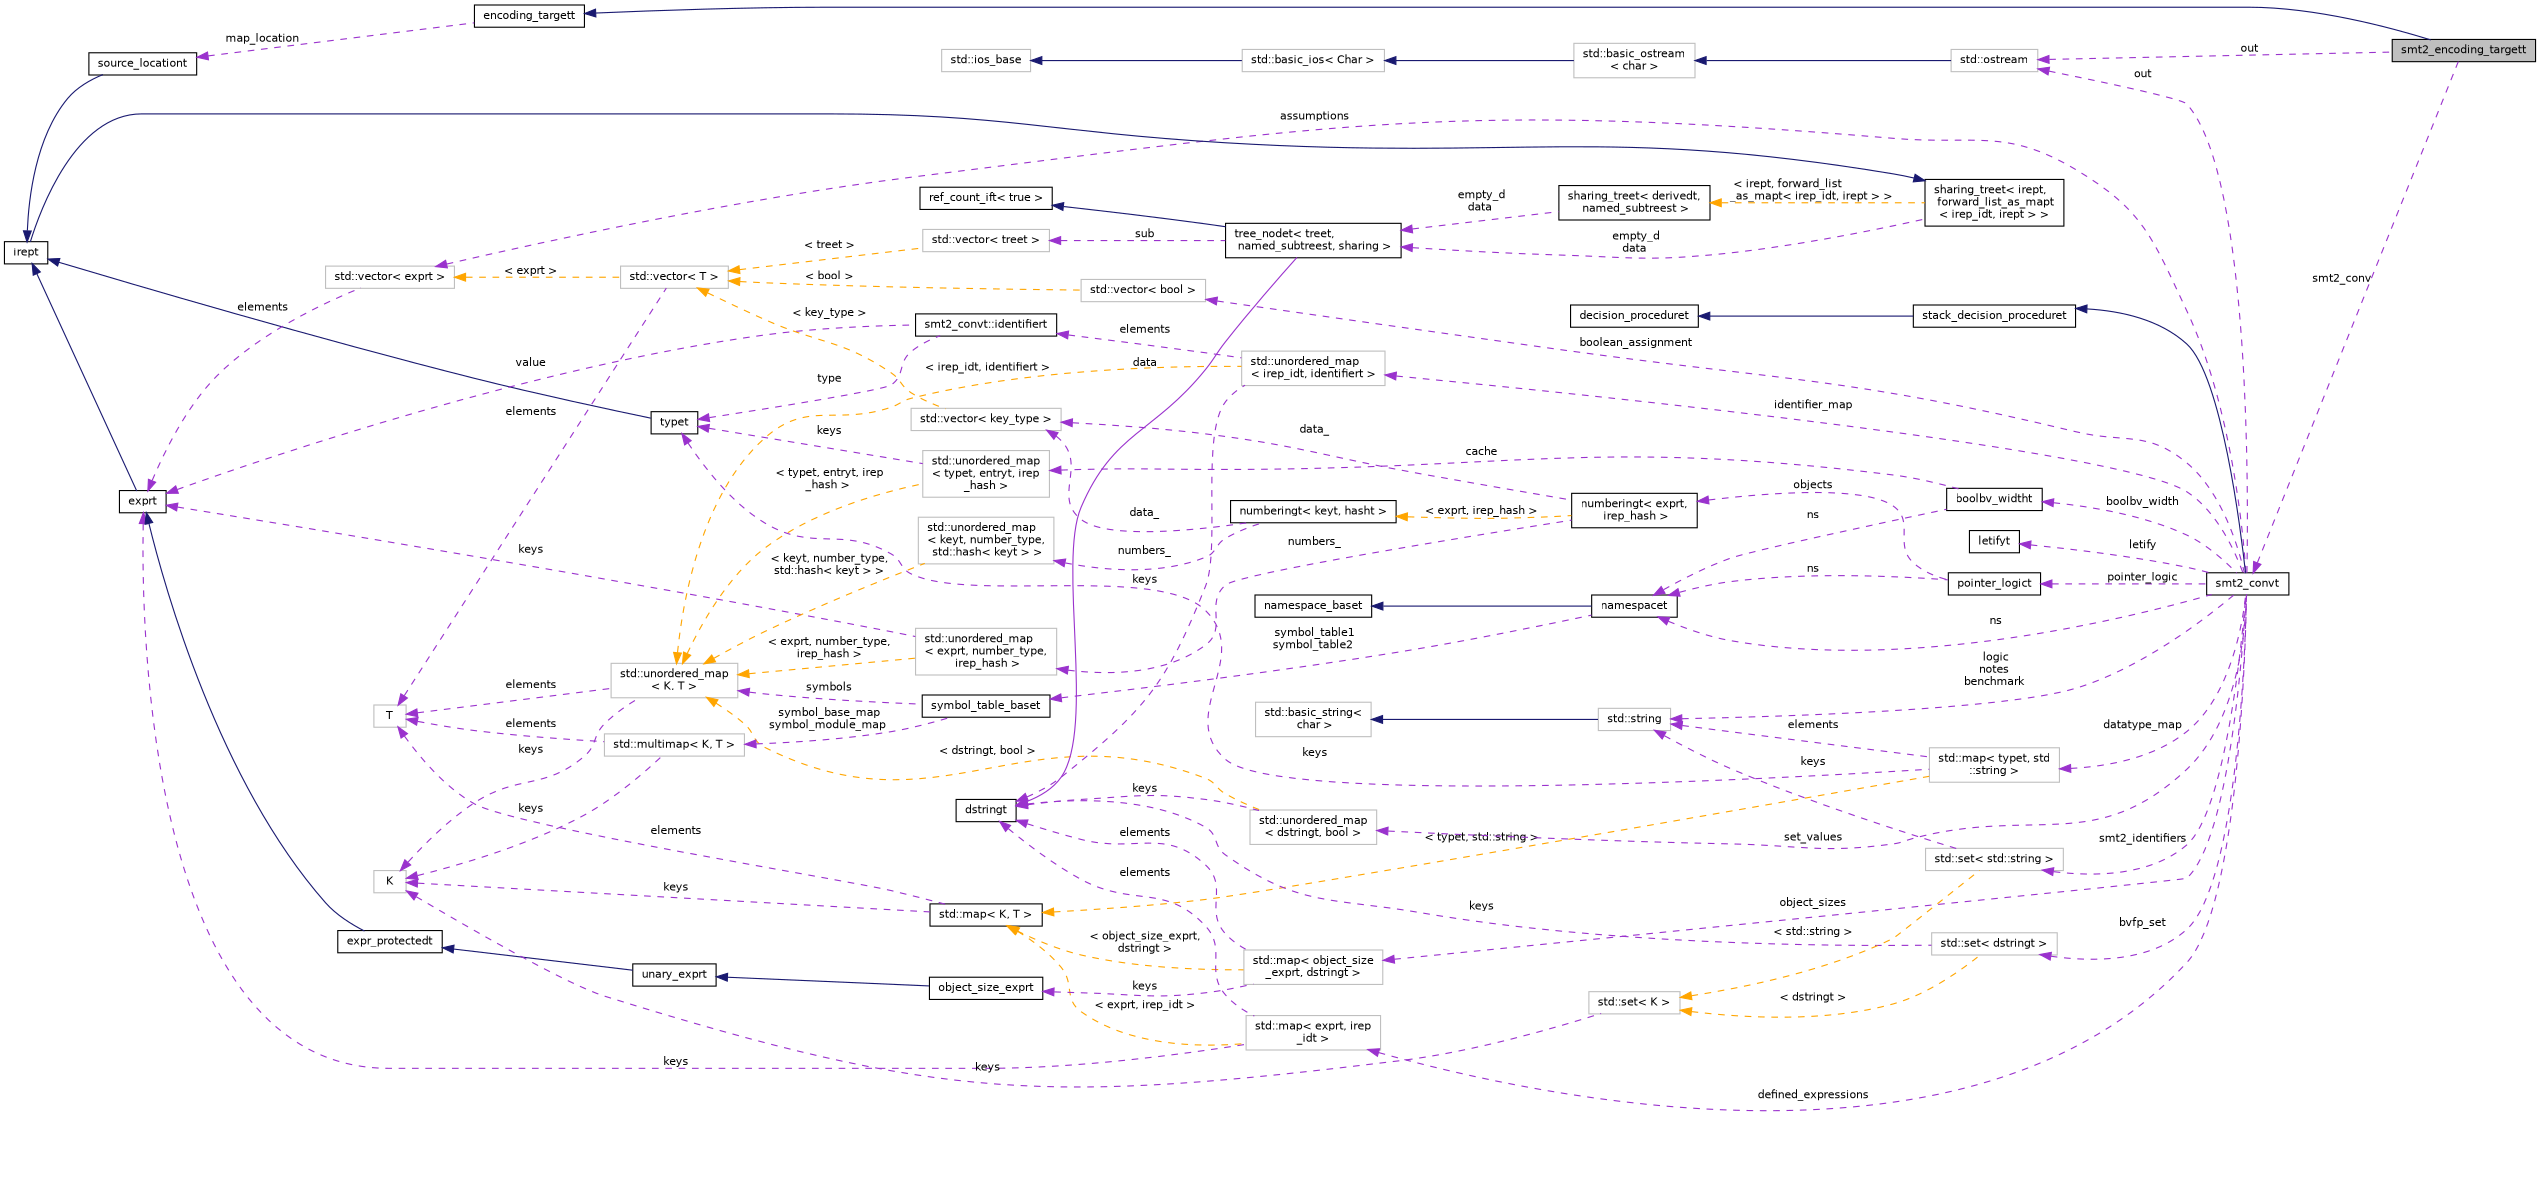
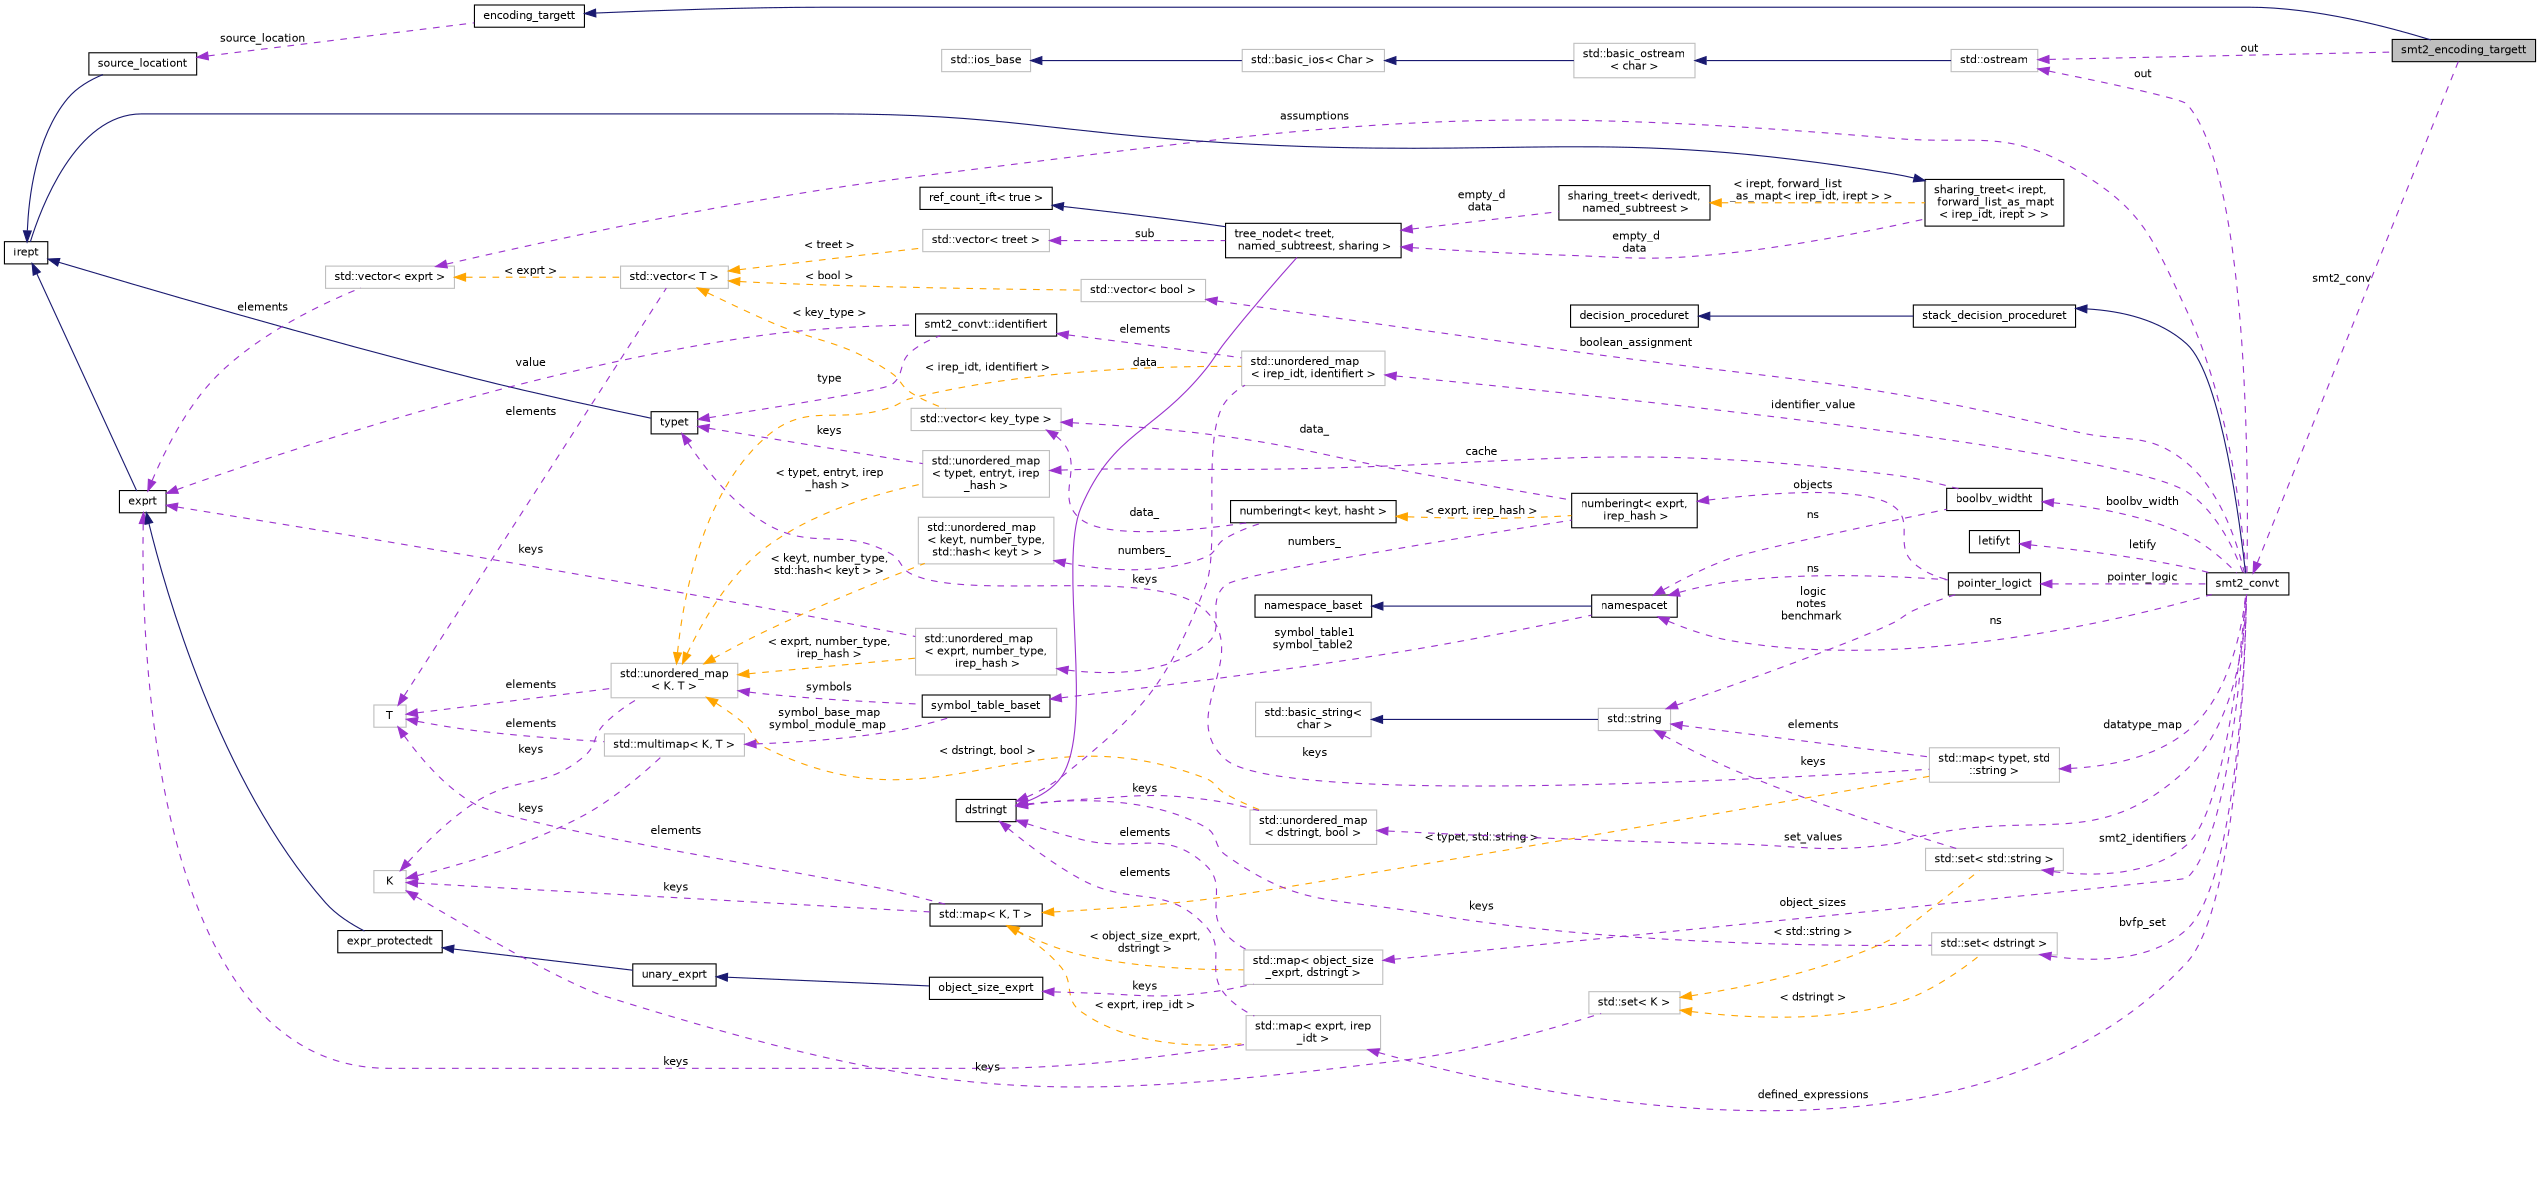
(261, 39) -> (261, 39)
(1812, 406) -> (1812, 406)
(1972, 704) -> (1811, 656)
